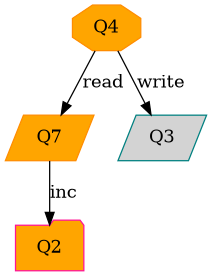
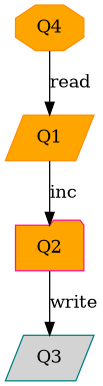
(132, 77) -> (50, 297)
(50, 138) -> (50, 138)
